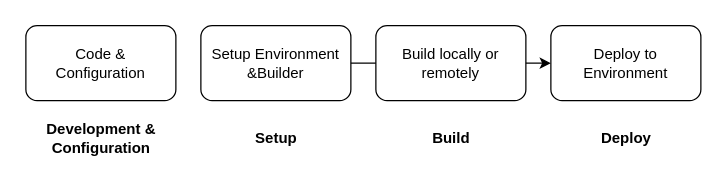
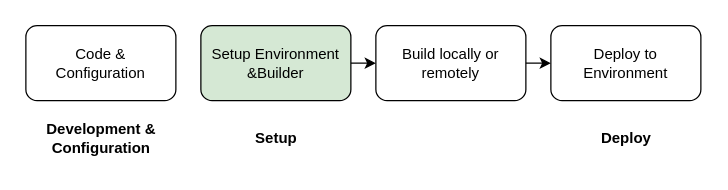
(276, 63) -> (276, 63)
(369, 63) -> (366, 63)
(451, 138) -> none
